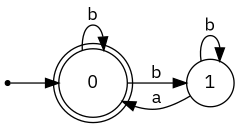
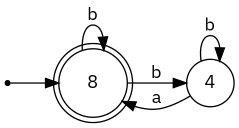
(93, 83) -> (93, 83)
(210, 83) -> (210, 83)
